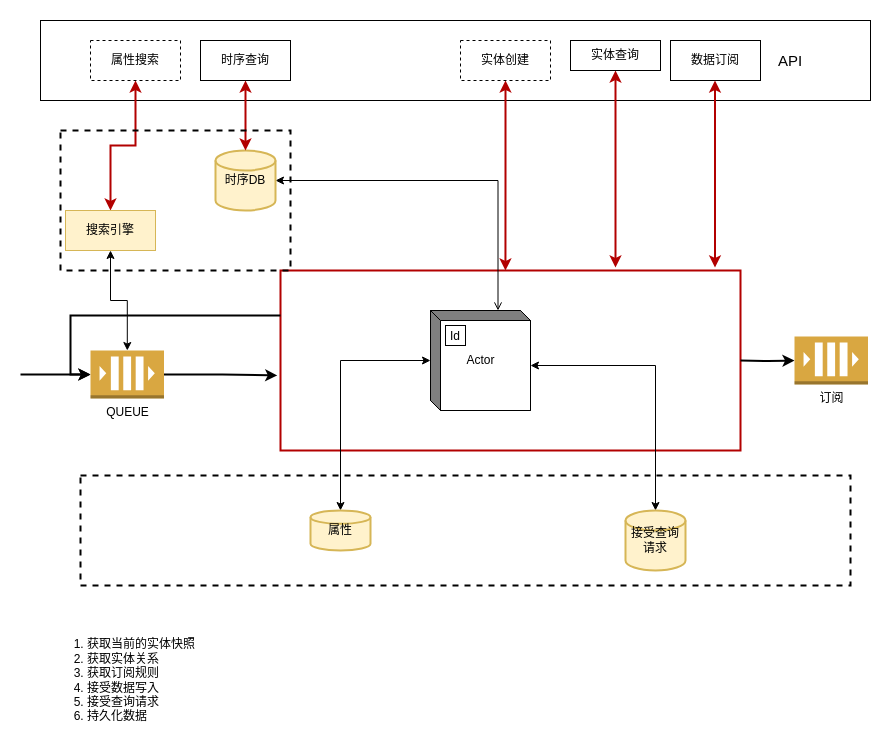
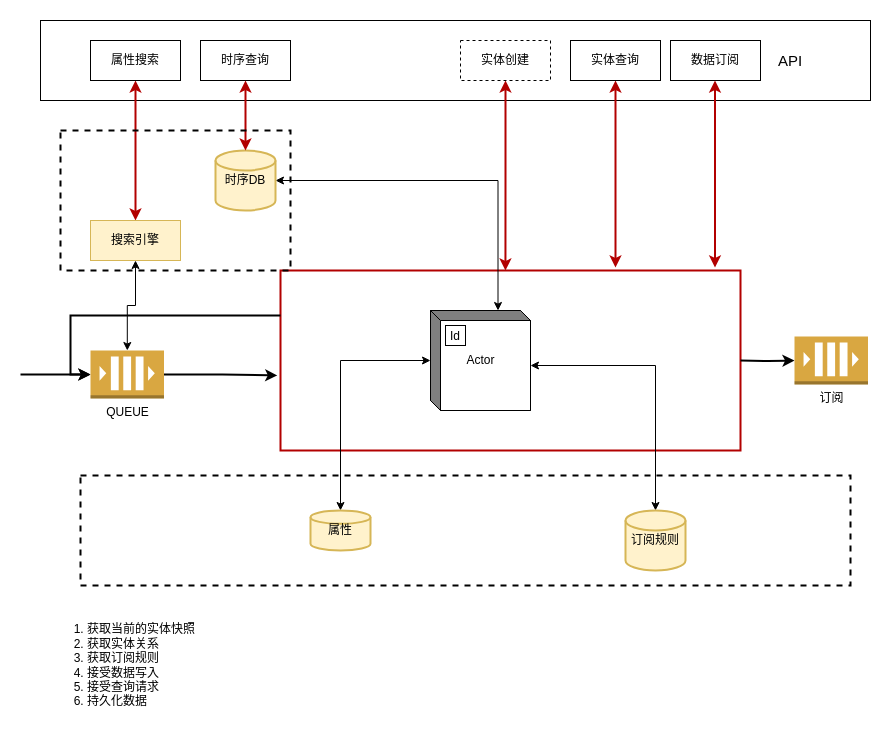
(616, 56) -> (616, 61)
(136, 61) -> (136, 61)
(111, 231) -> (136, 241)
(498, 303) -> (498, 302)
(656, 541) -> (656, 541)
(131, 681) -> (131, 666)
